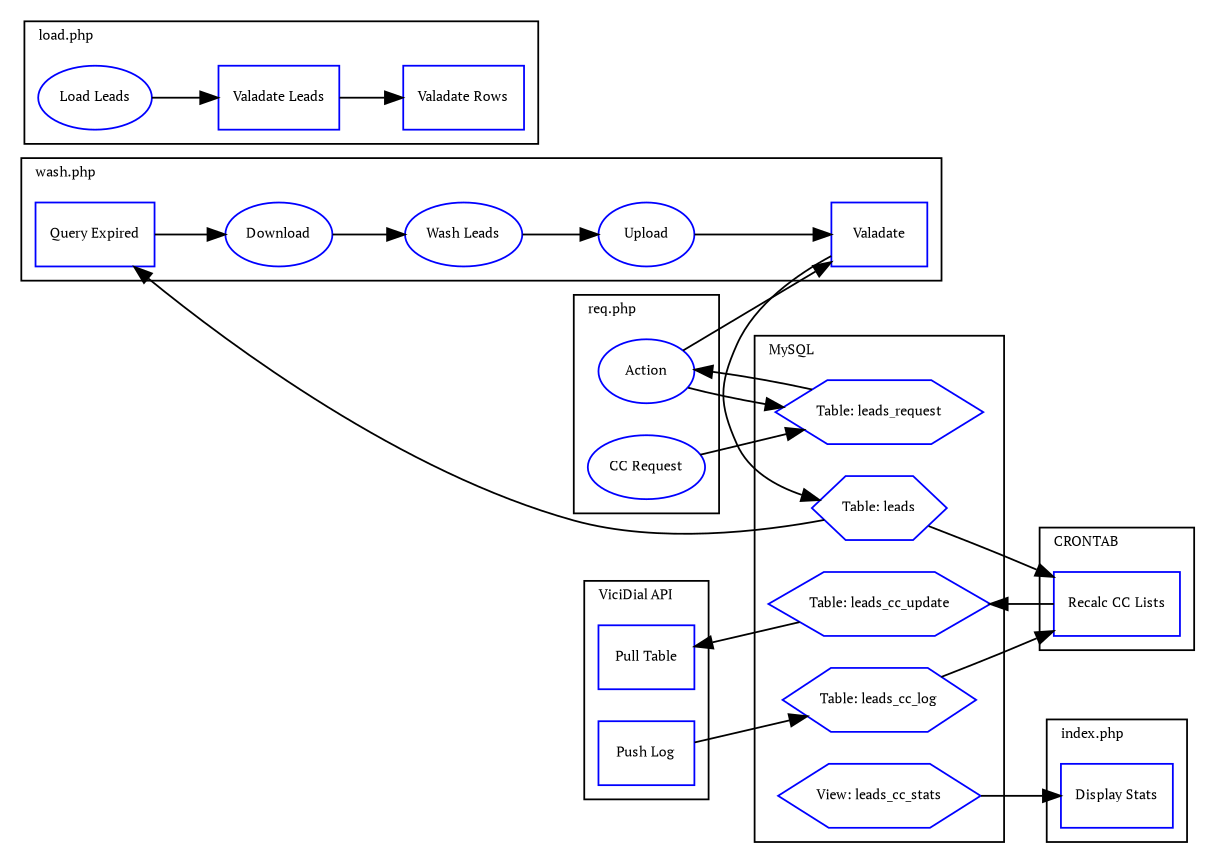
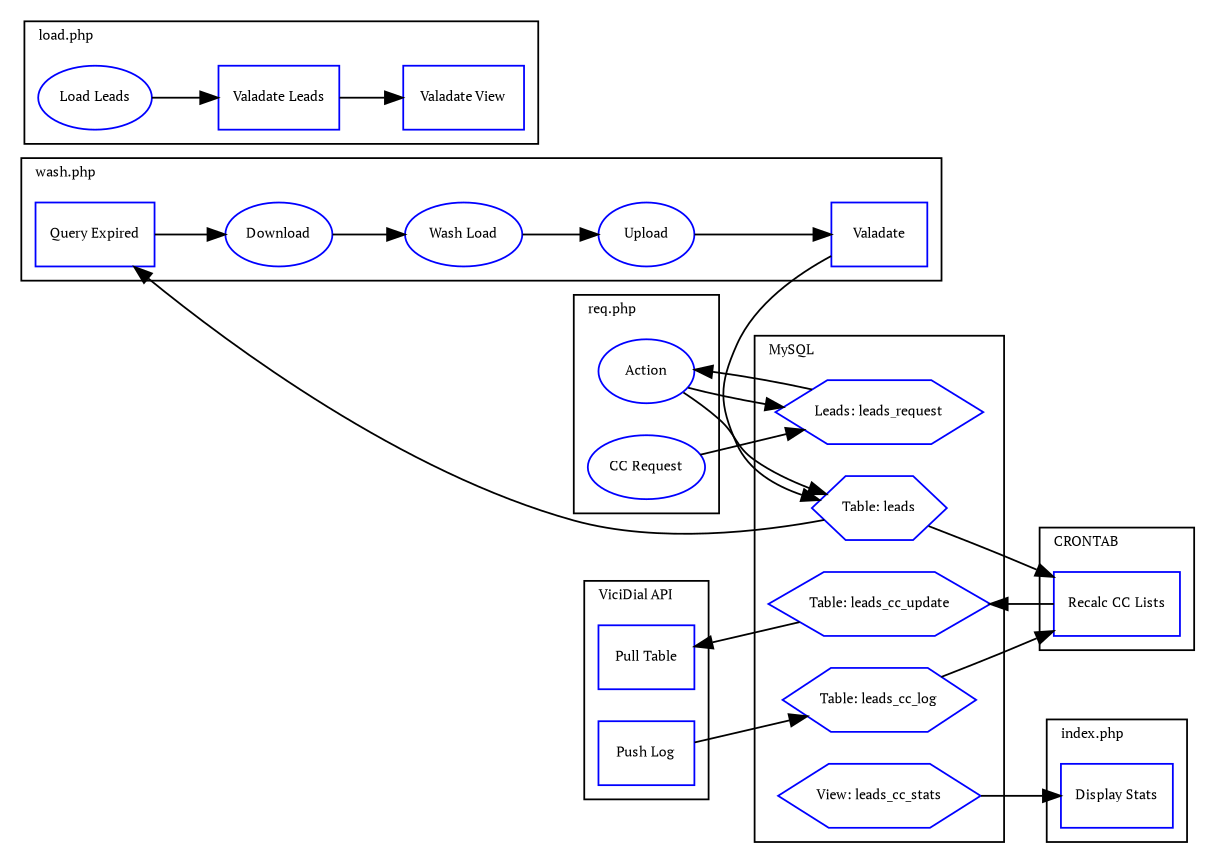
(464, 98) -> (464, 98)
(464, 234) -> (464, 234)
(739, 317) -> (741, 447)
(879, 412) -> (879, 412)
